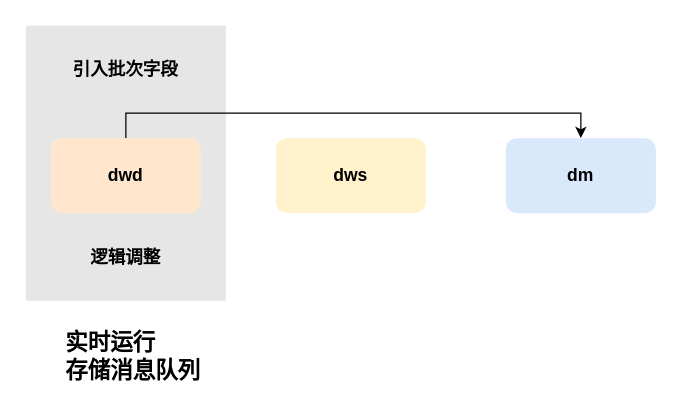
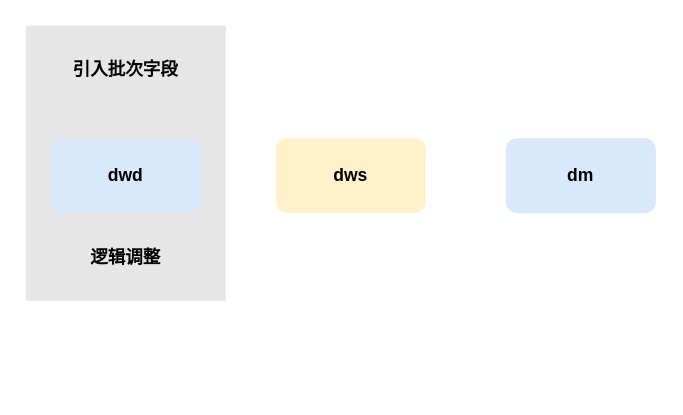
(349, 113) -> none
(126, 176) -> (126, 176)
(138, 357) -> none
